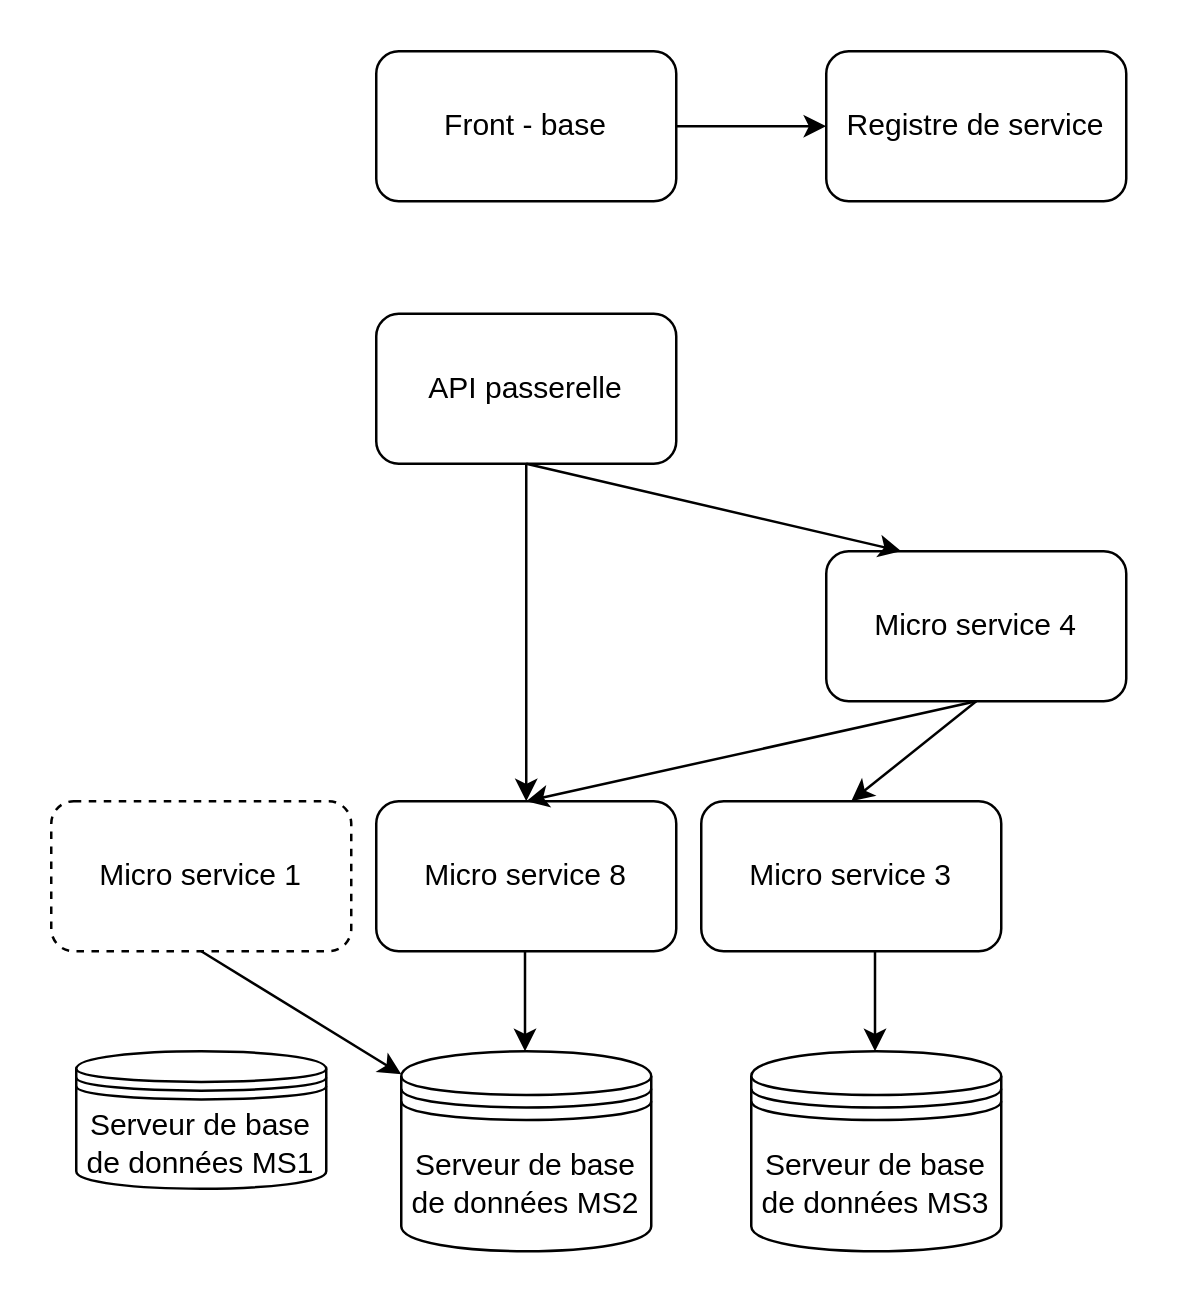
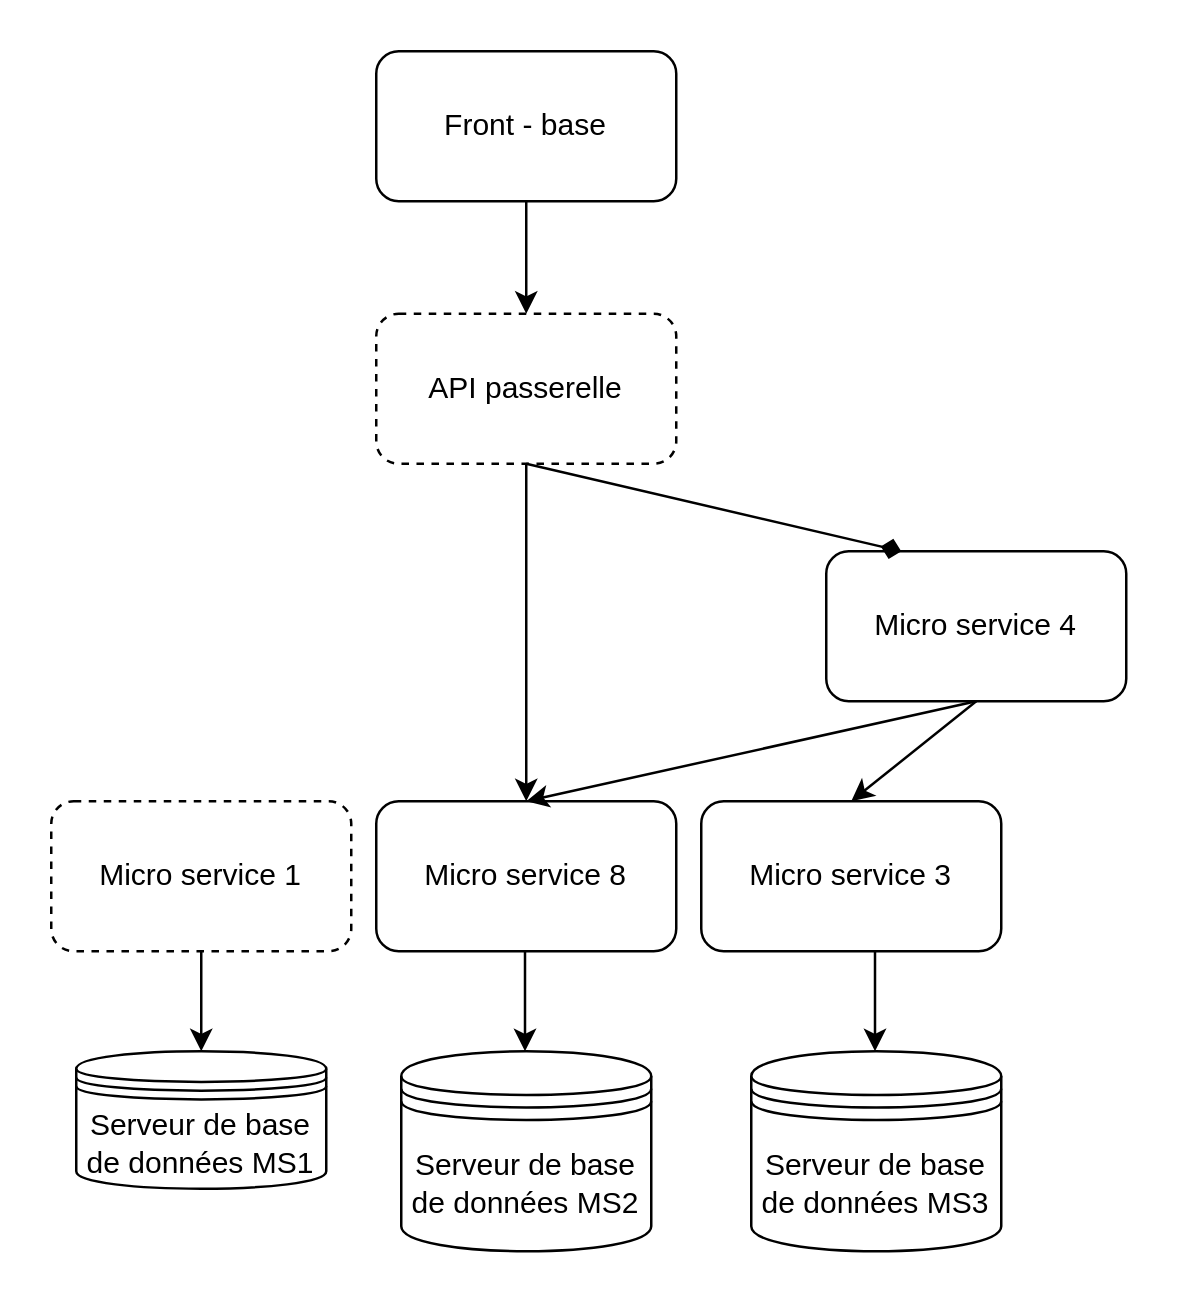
(743, 126) -> none
(976, 126) -> none
none -> (526, 250)
(526, 389) -> (526, 389)
(882, 547) -> (881, 546)
(294, 1009) -> (201, 993)
